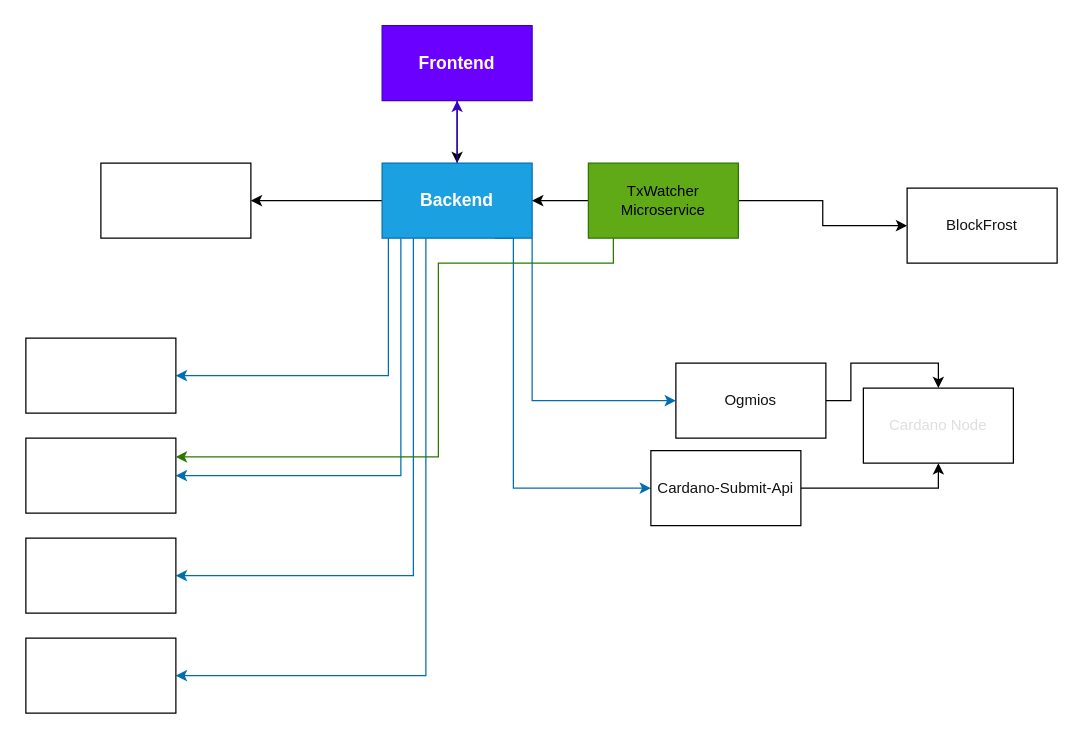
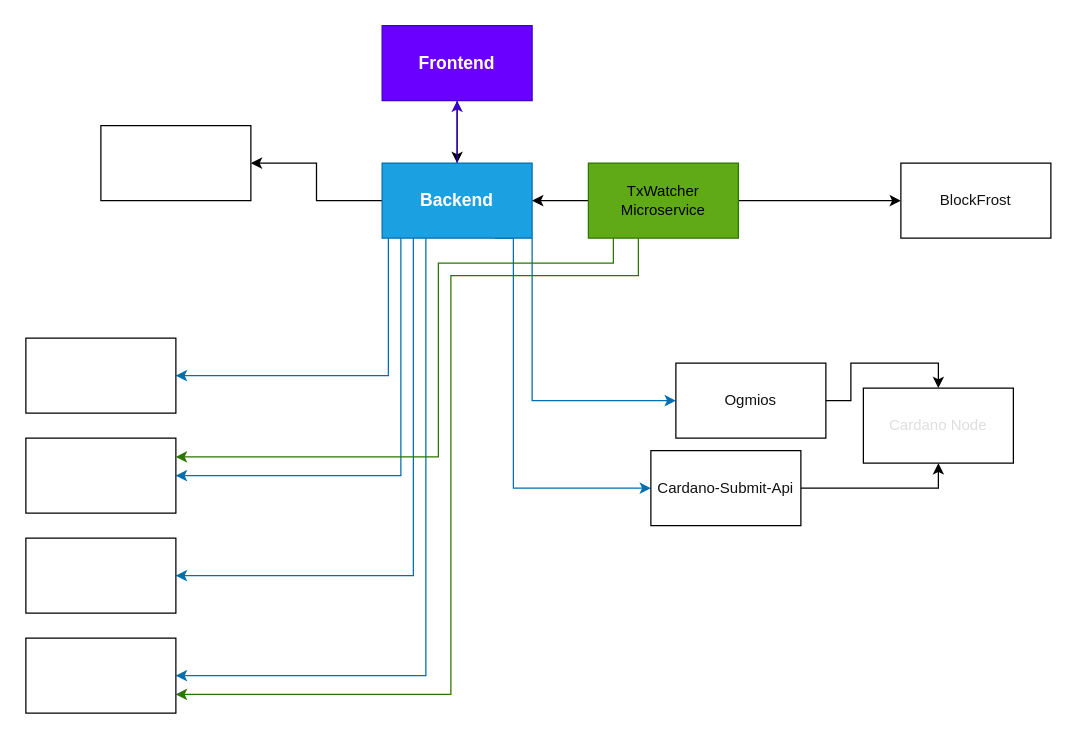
(176, 201) -> (176, 163)
(982, 226) -> (976, 201)
none -> (451, 506)
